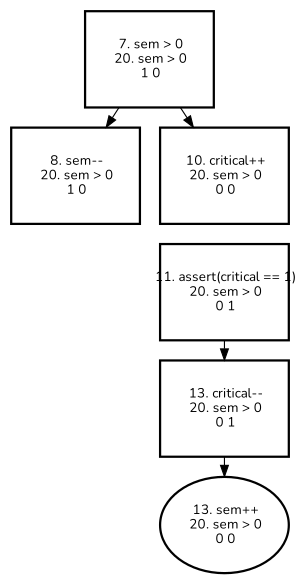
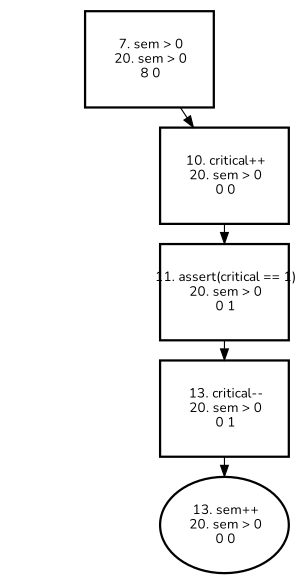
(149, 59) -> (149, 59)
(76, 176) -> none
none -> (224, 228)
